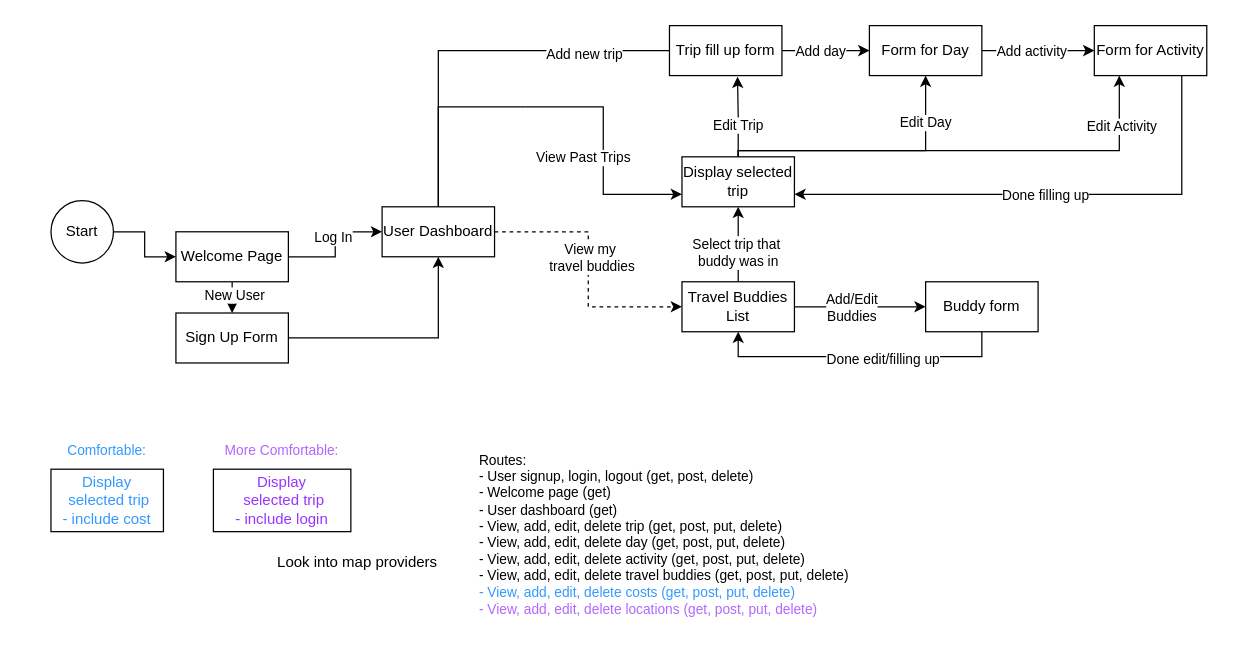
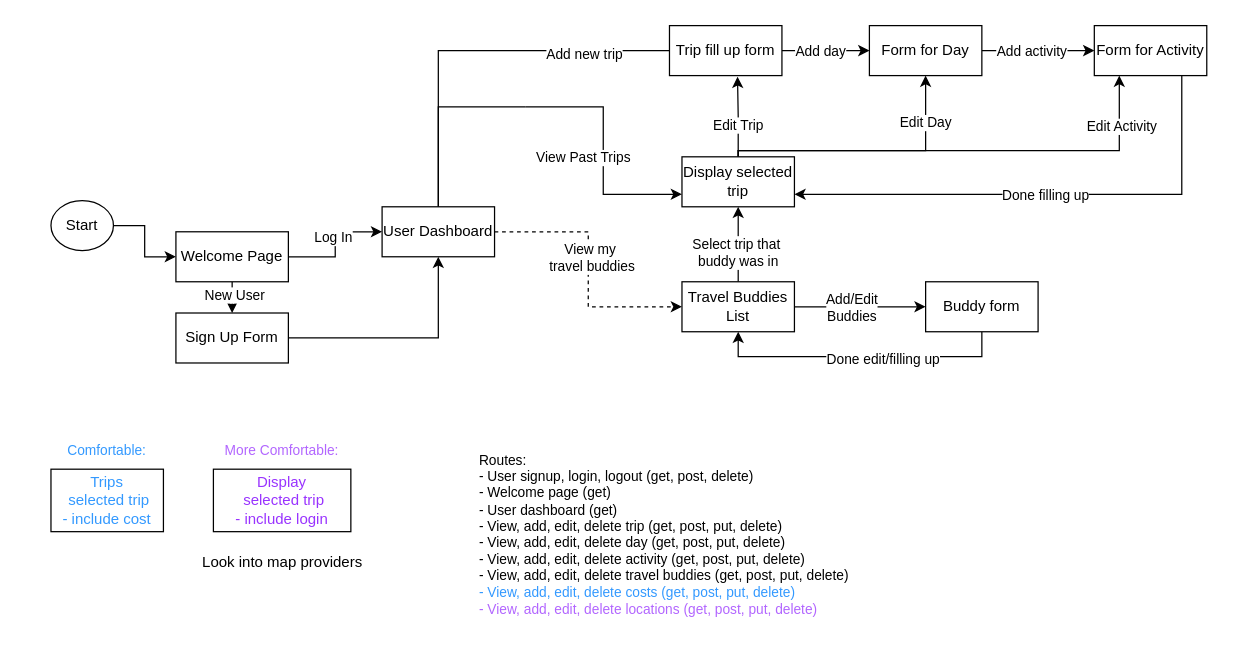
(82, 232) -> (82, 226)
(107, 501) -> (107, 501)
(357, 563) -> (282, 563)
